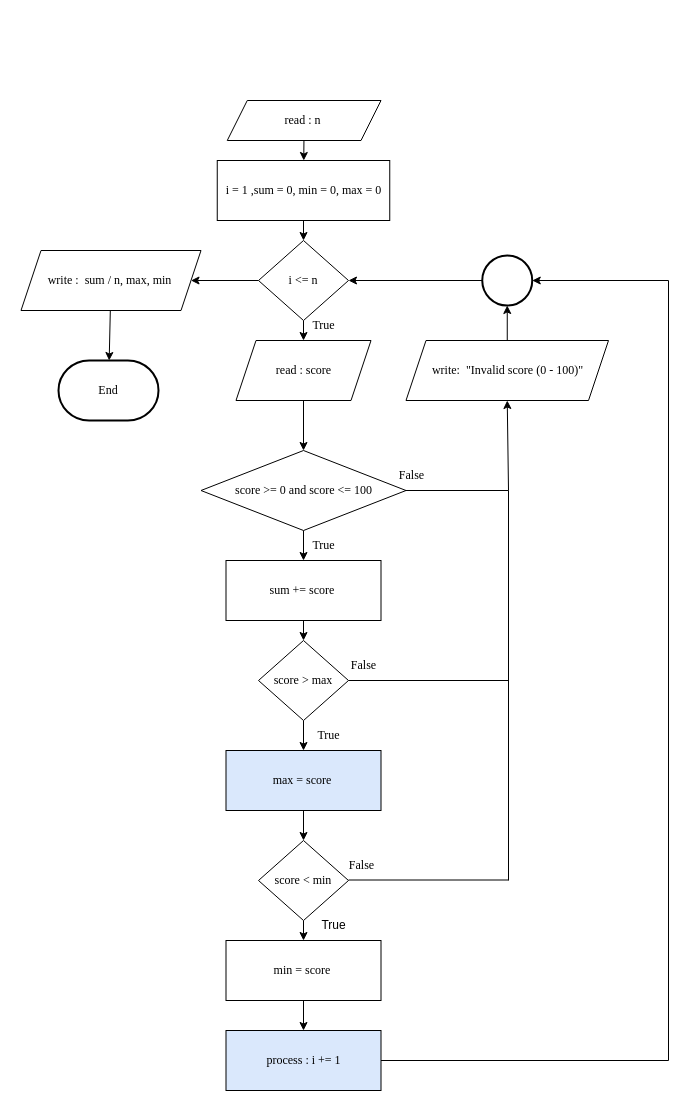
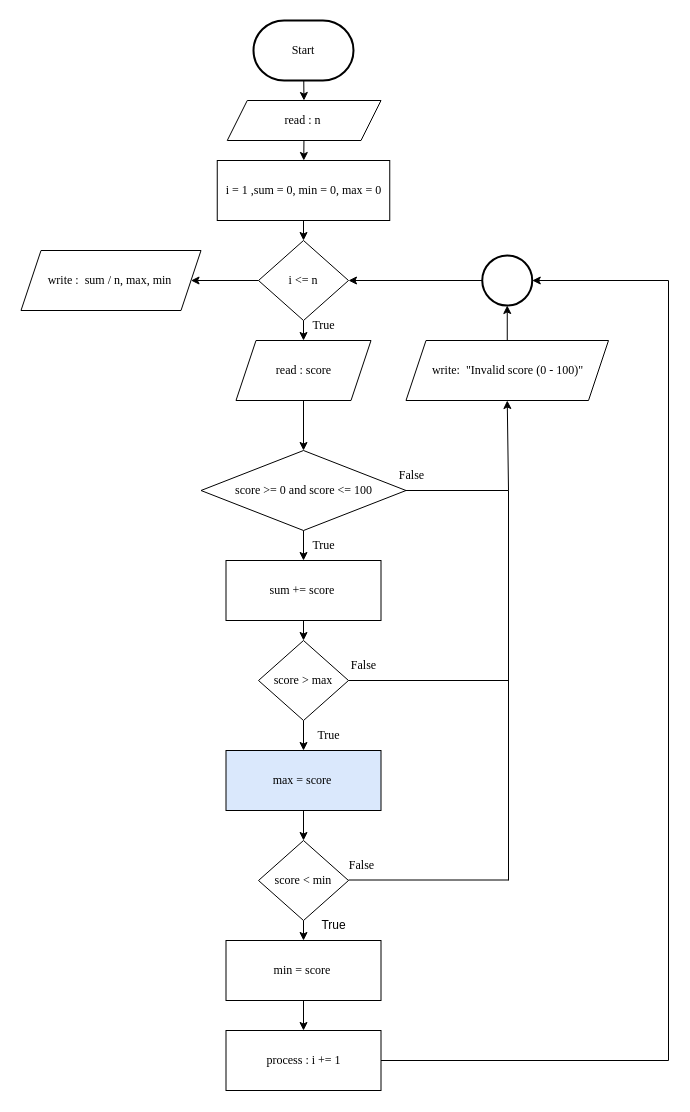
none -> (304, 51)
none -> (304, 87)
(110, 332) -> none
(109, 391) -> none
(304, 1061) -> (304, 1061)
